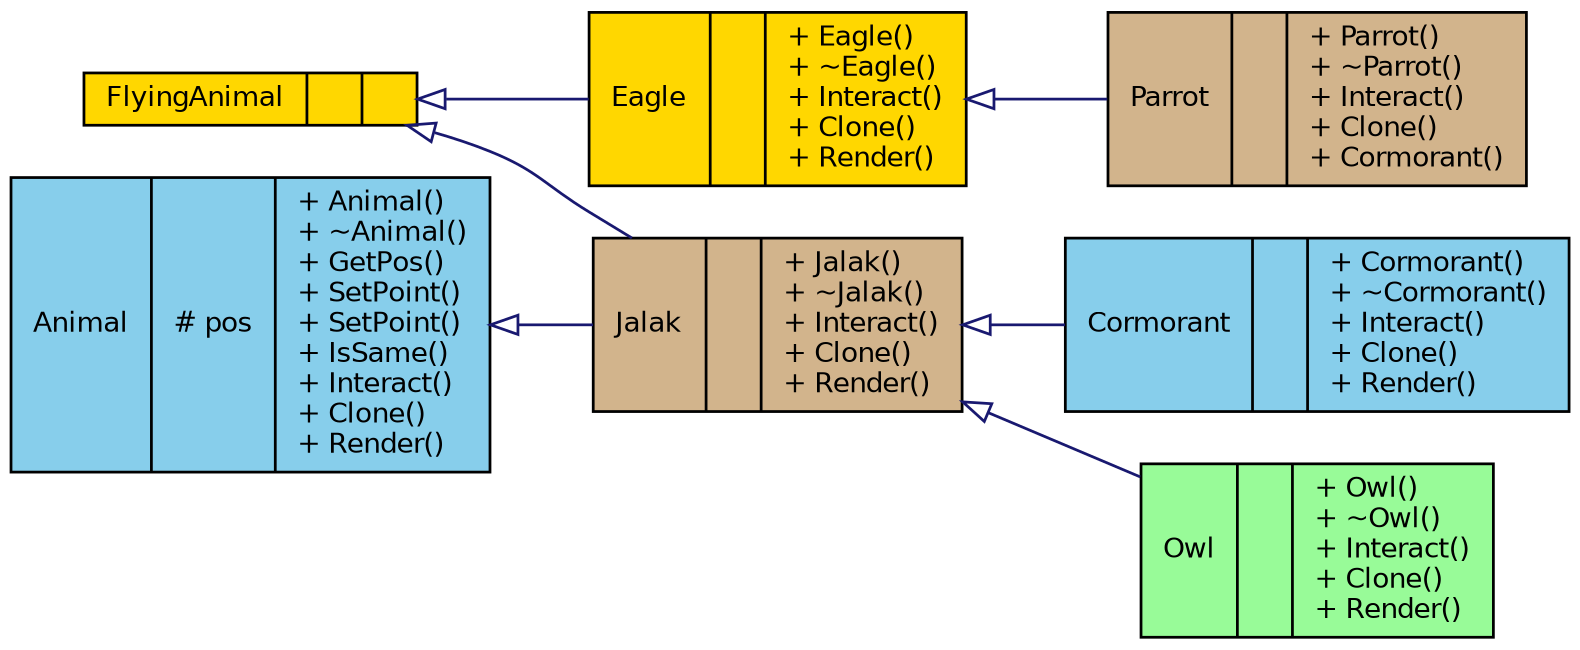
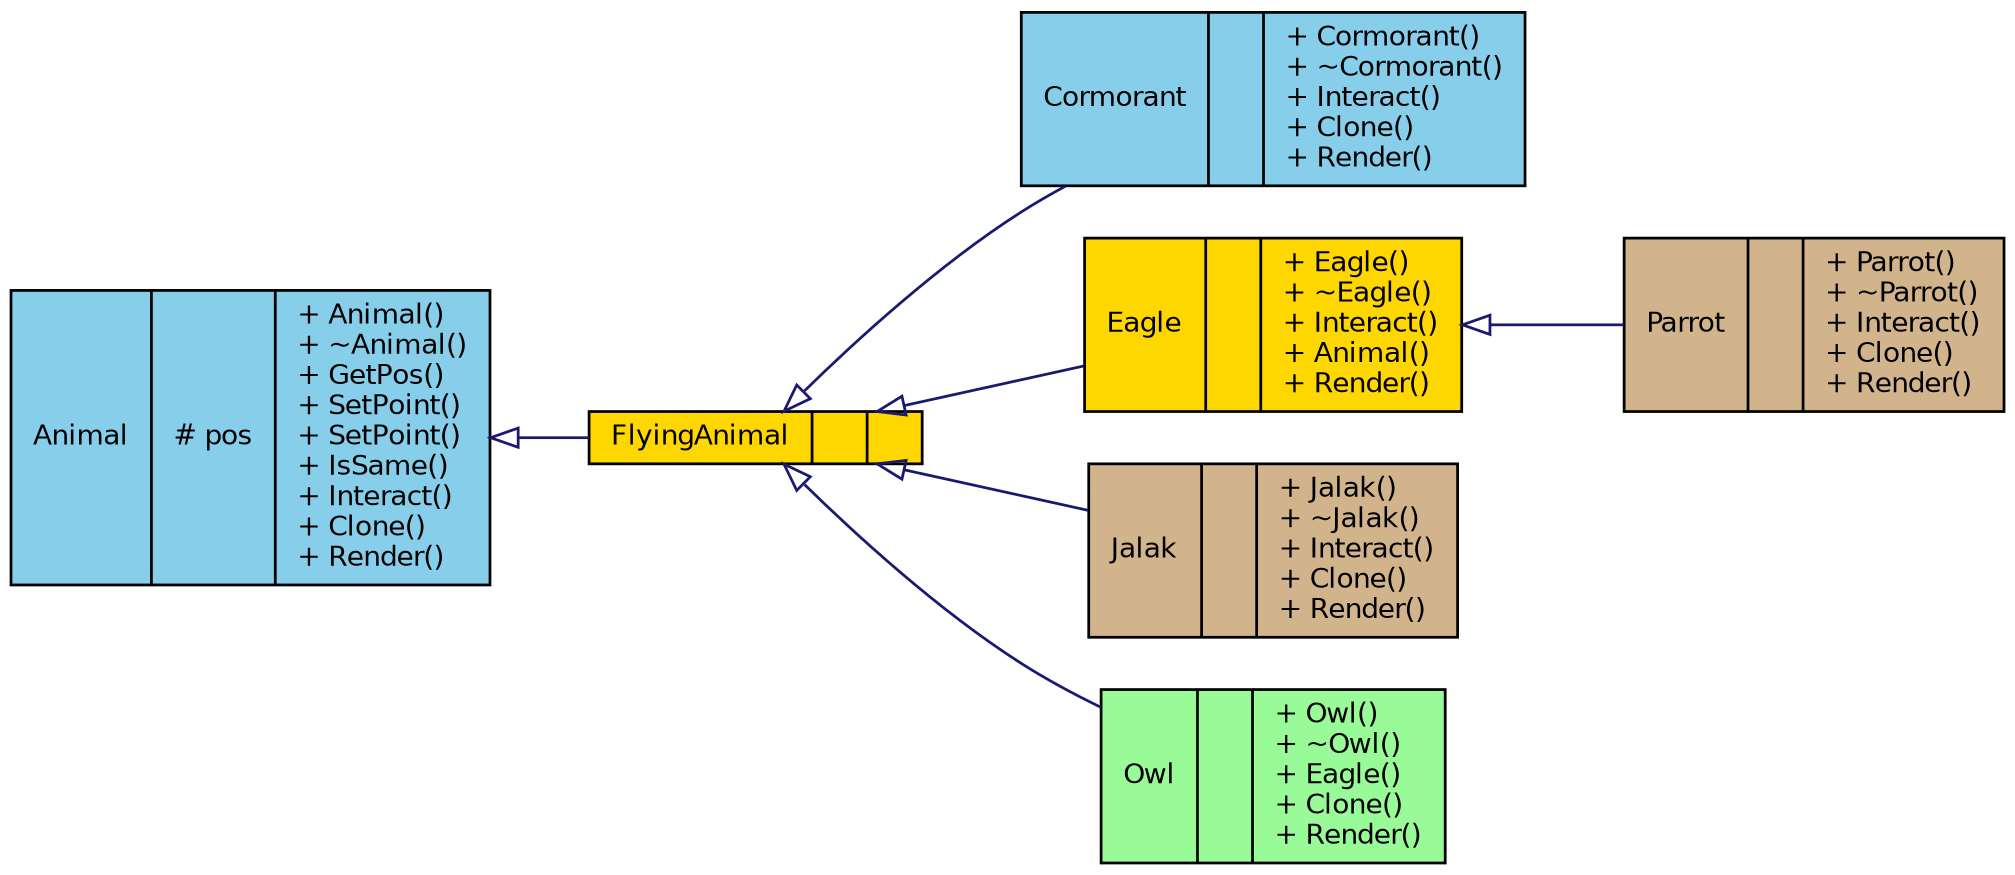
(852, 128) -> (1357, 354)
(1407, 158) -> (1899, 384)
(556, 325) -> (554, 438)
(1028, 325) -> (928, 280)
(1064, 445) -> (944, 608)
(1393, 549) -> (1338, 775)
